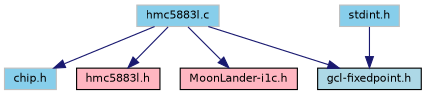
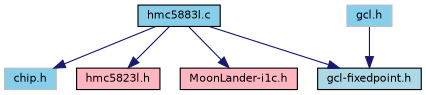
(178, 16) -> (179, 16)
(369, 16) -> (369, 16)
(118, 79) -> (118, 79)
